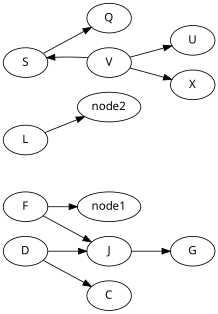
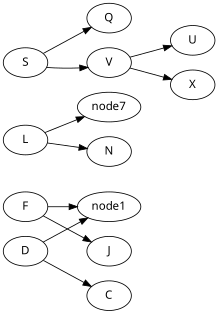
(72, 57) -> (63, 68)
(109, 107) -> (109, 107)
none -> (109, 152)
(63, 251) -> (62, 232)
(193, 251) -> none
